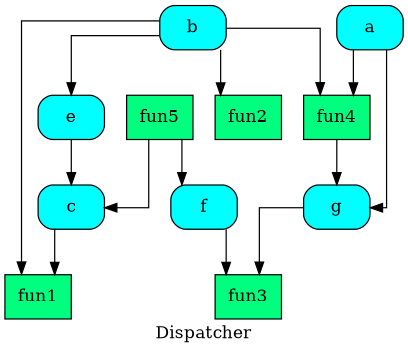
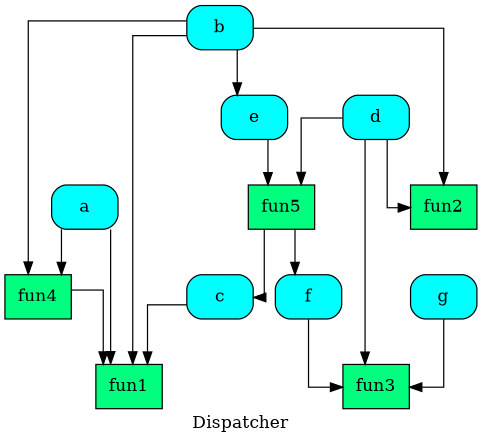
none -> (376, 117)
(387, 131) -> (111, 291)
(71, 156) -> (268, 156)
(337, 156) -> (103, 305)
